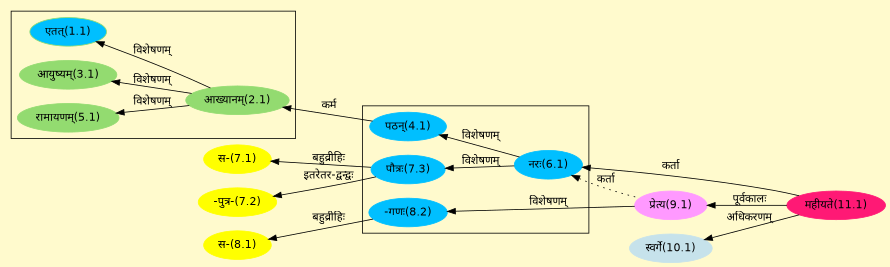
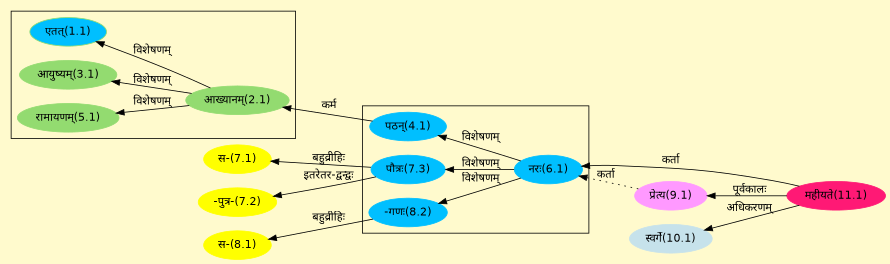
(545, 209) -> (484, 190)
